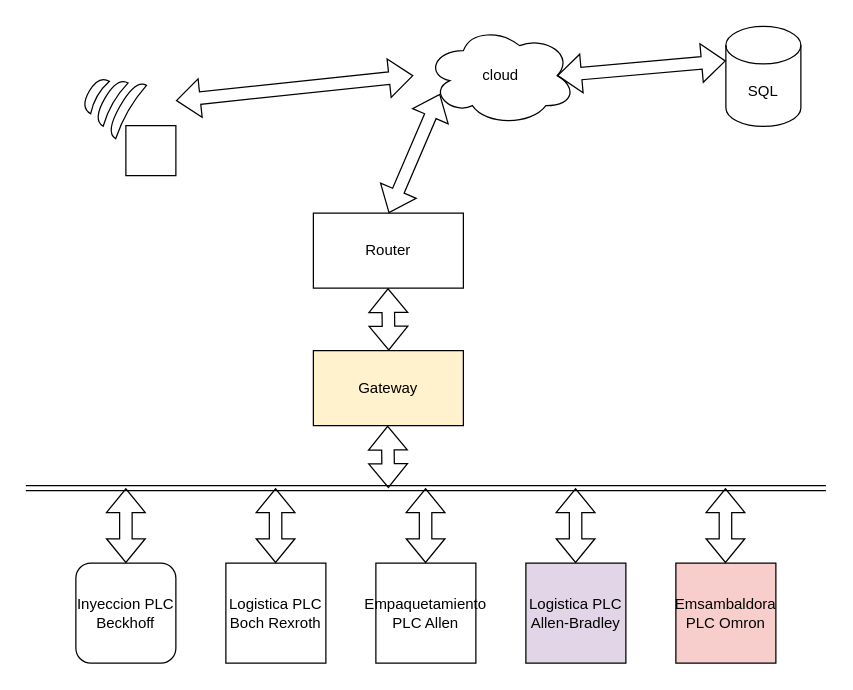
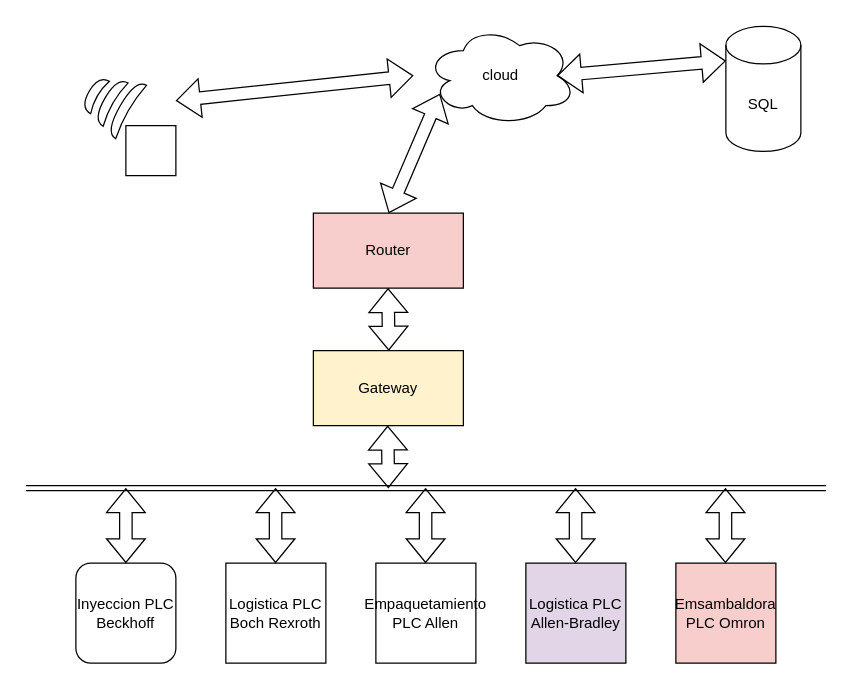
(763, 76) -> (763, 89)
(388, 251) -> (388, 251)
